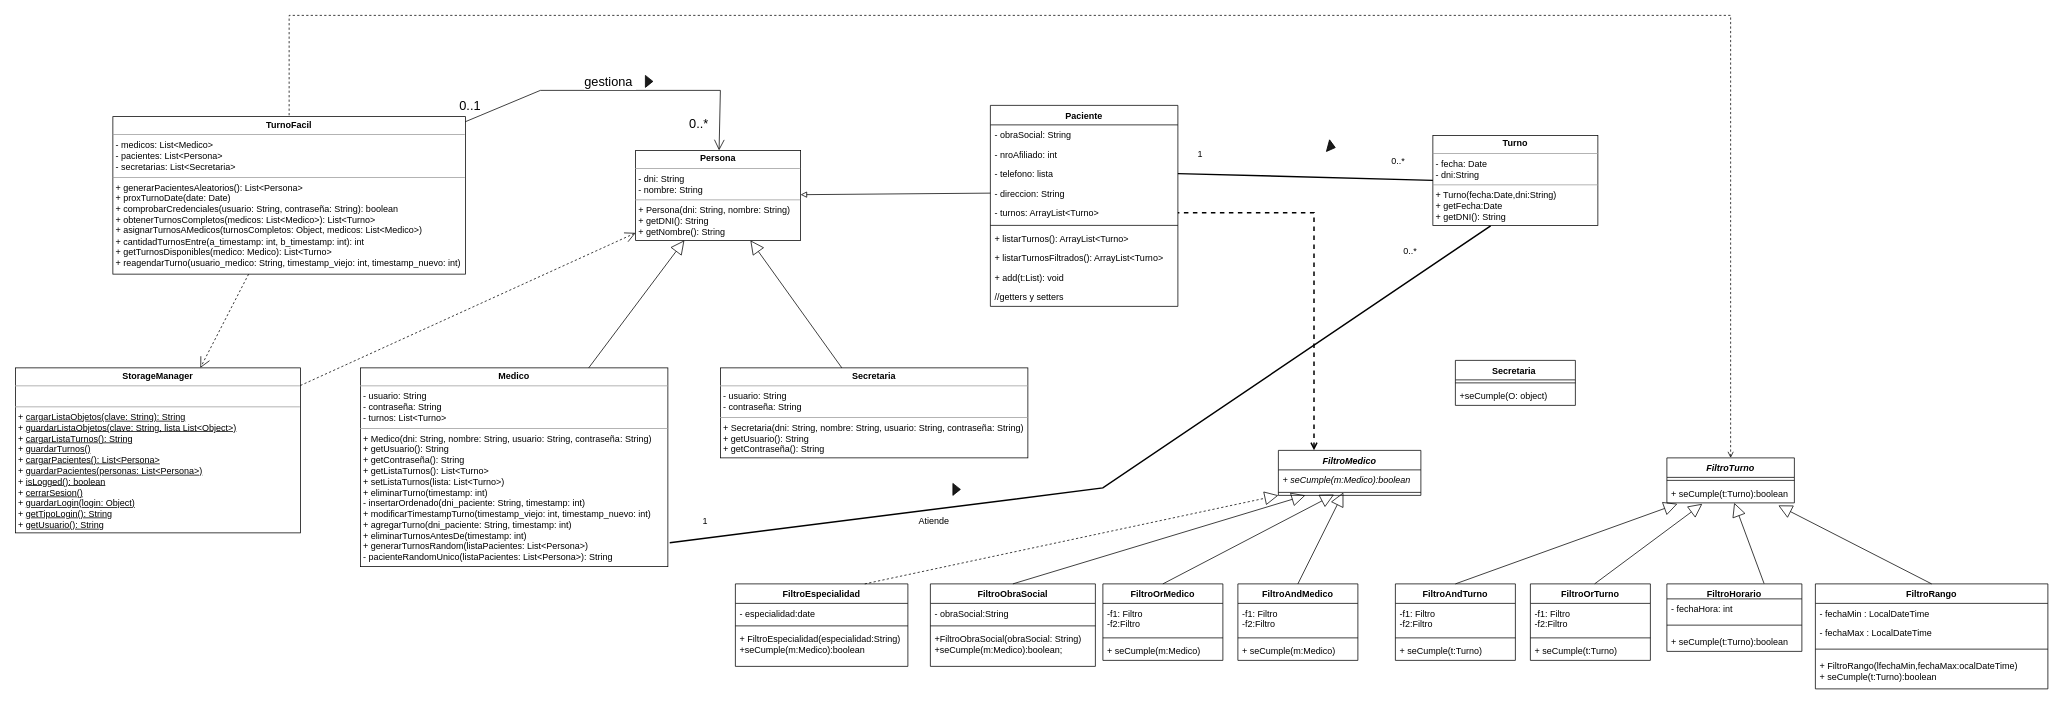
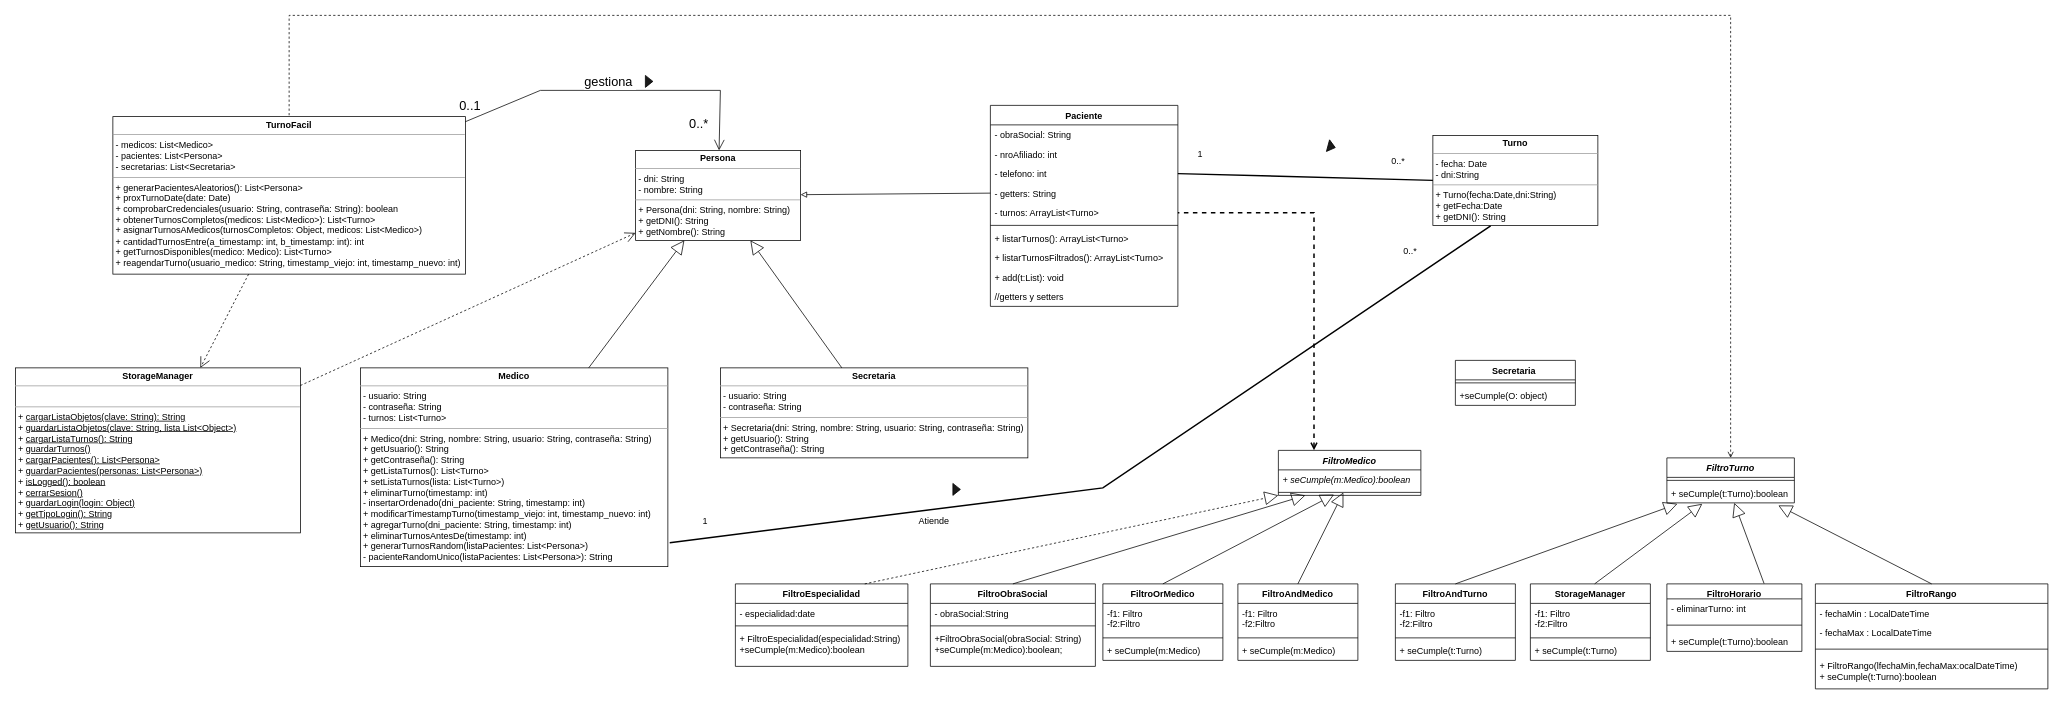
(1030, 174) -> (1026, 174)
(1035, 194) -> (1033, 194)
(1590, 594) -> (1590, 594)
(1707, 609) -> (1713, 609)
